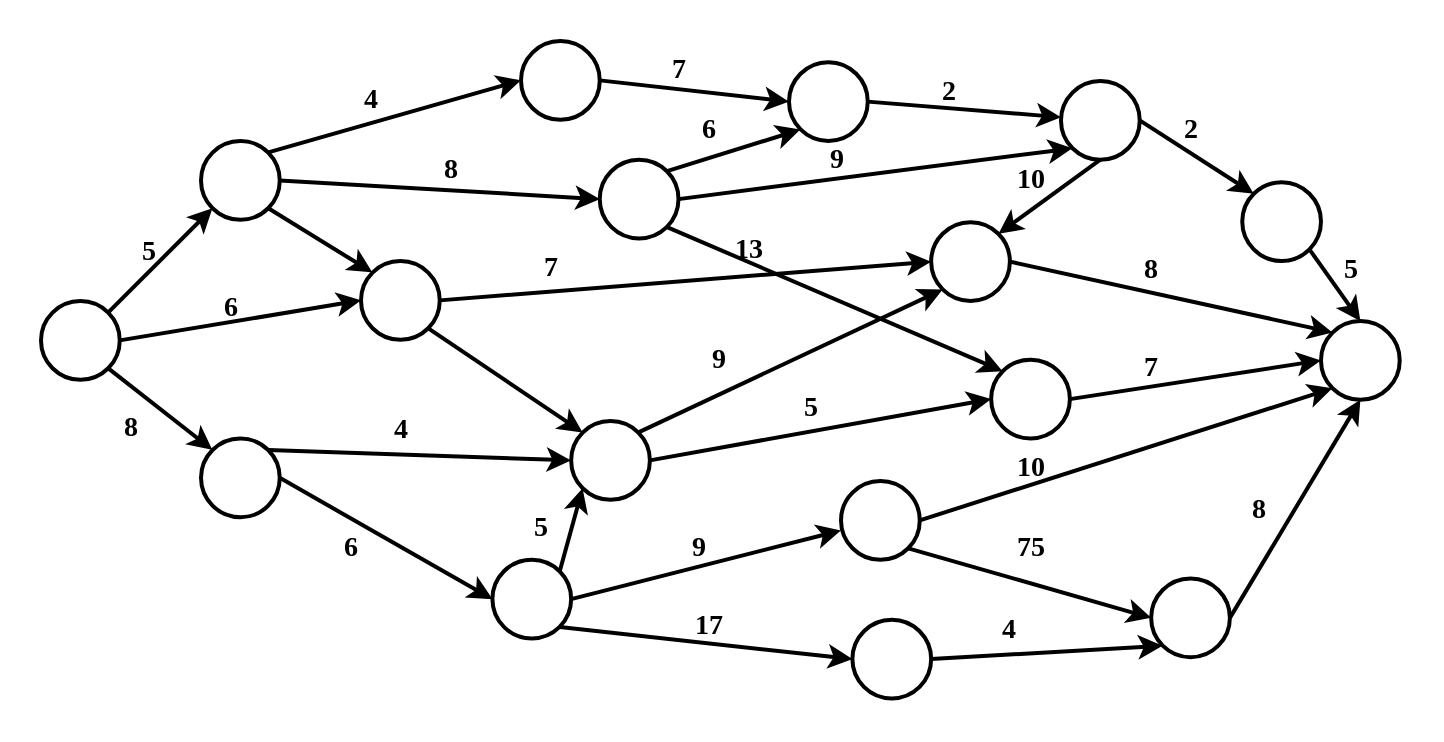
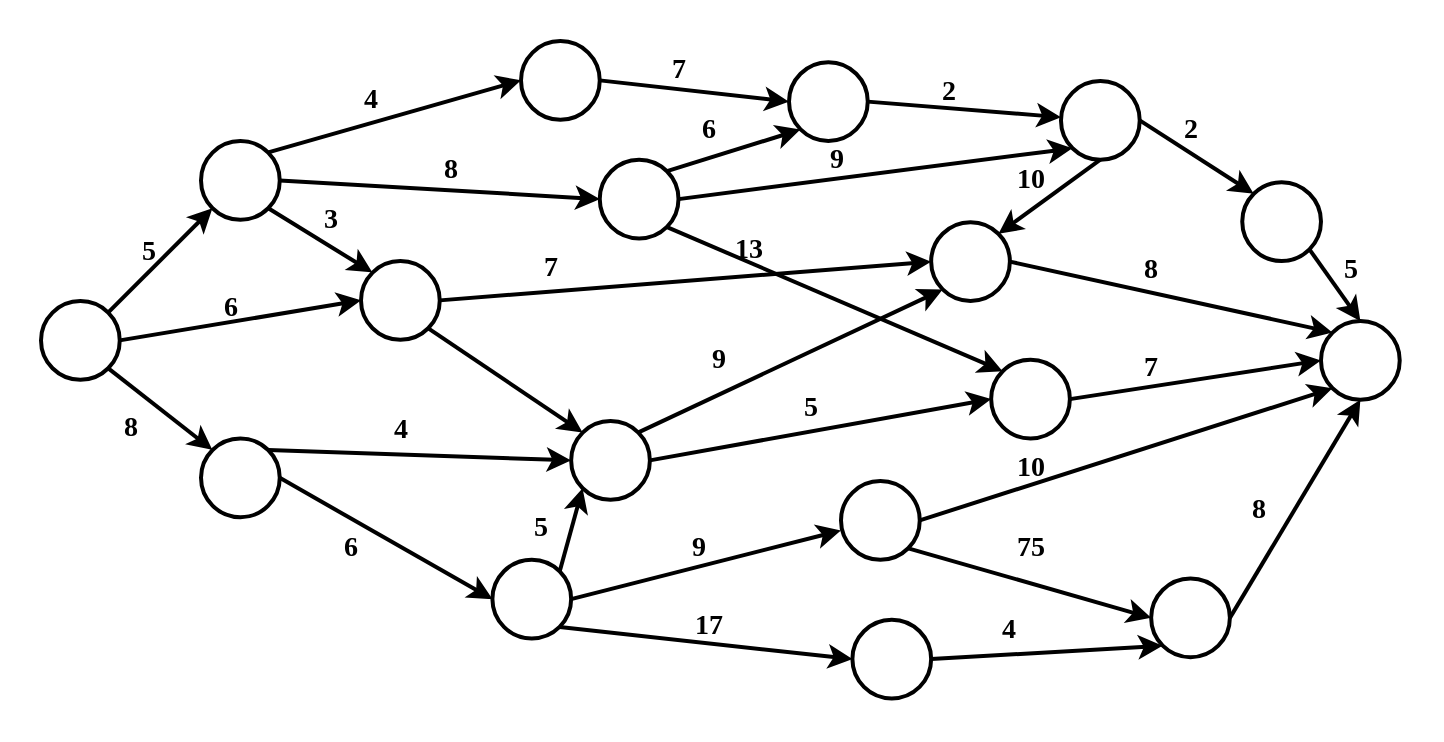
none -> (331, 222)
